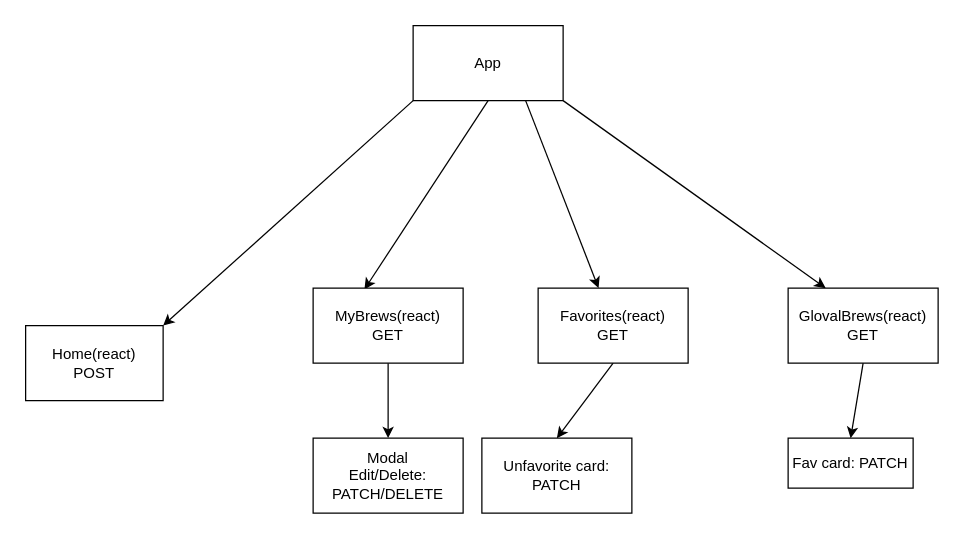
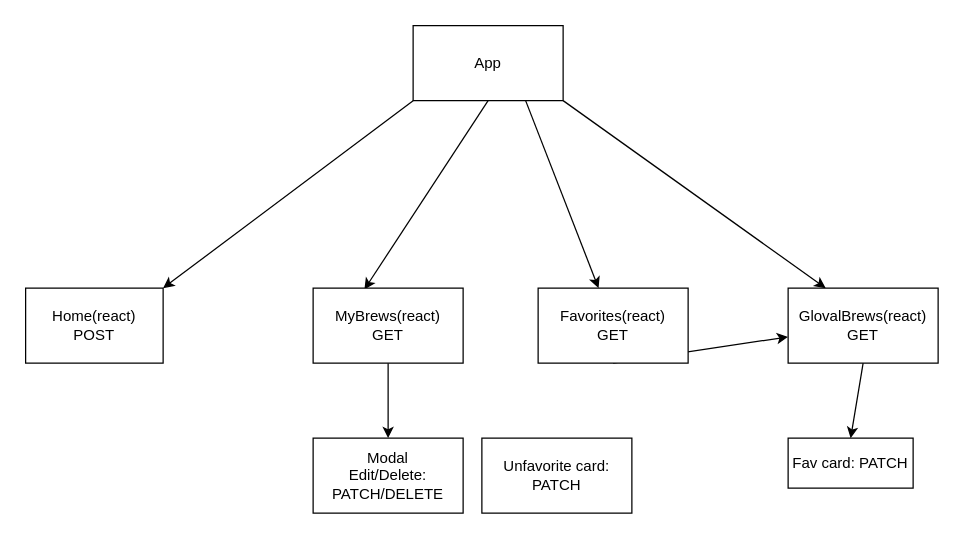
(94, 363) -> (94, 326)
(588, 397) -> (733, 345)
